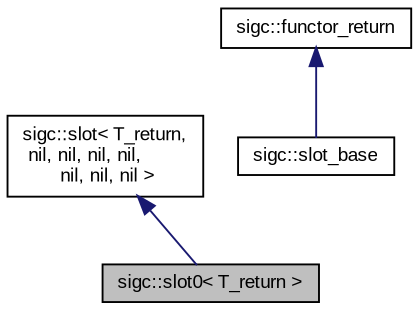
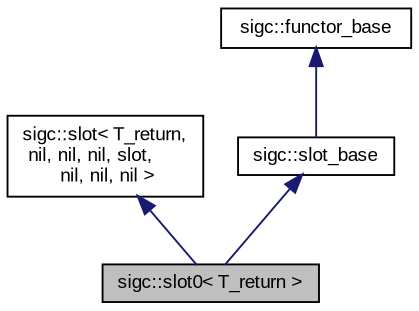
(316, 28) -> (316, 28)
(105, 156) -> (105, 156)
none -> (257, 227)
